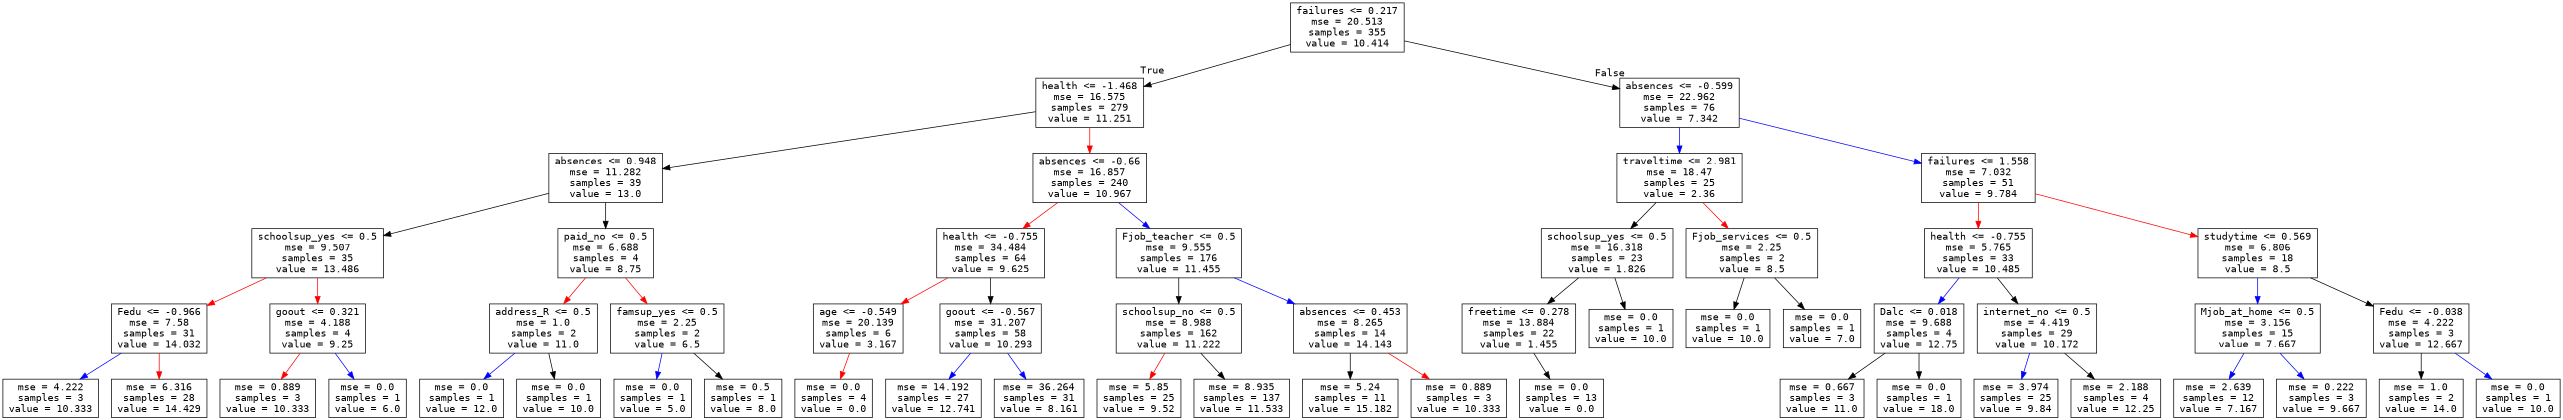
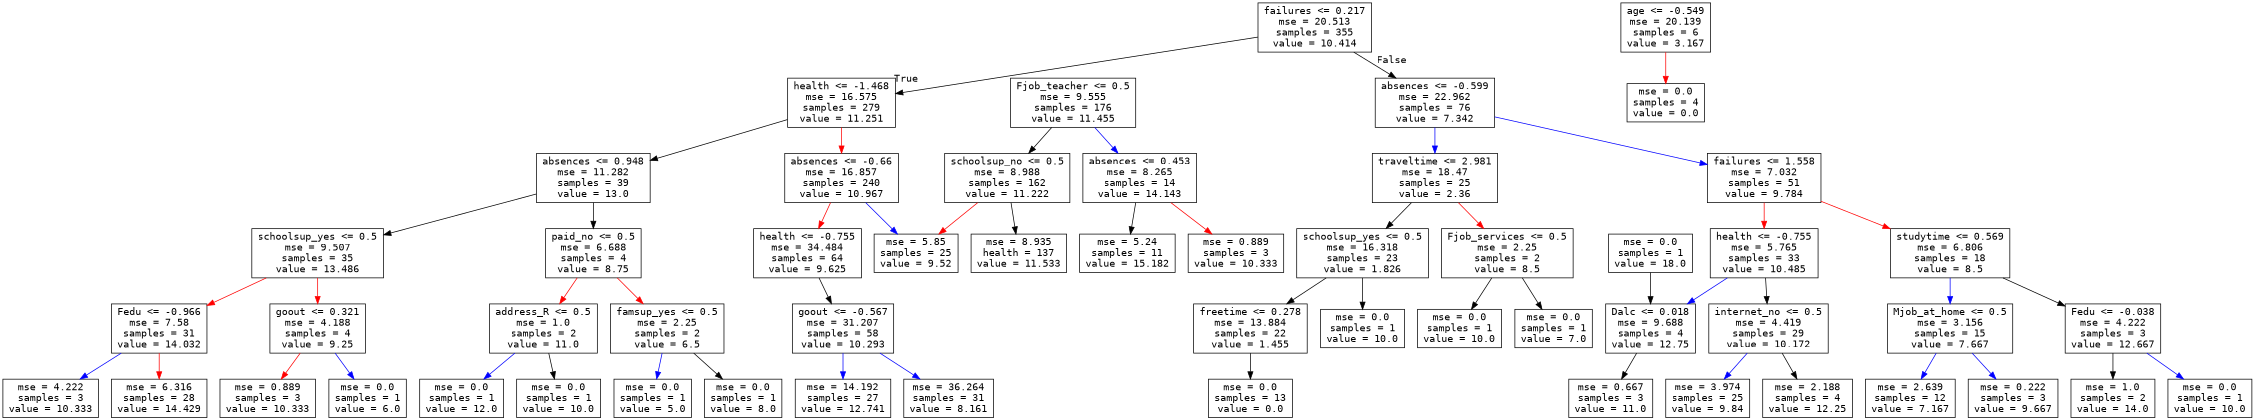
(1131, 213) -> (879, 216)
(928, 289) -> none
(1919, 362) -> (1651, 285)
(743, 398) -> (743, 398)
(1242, 398) -> (1019, 253)
